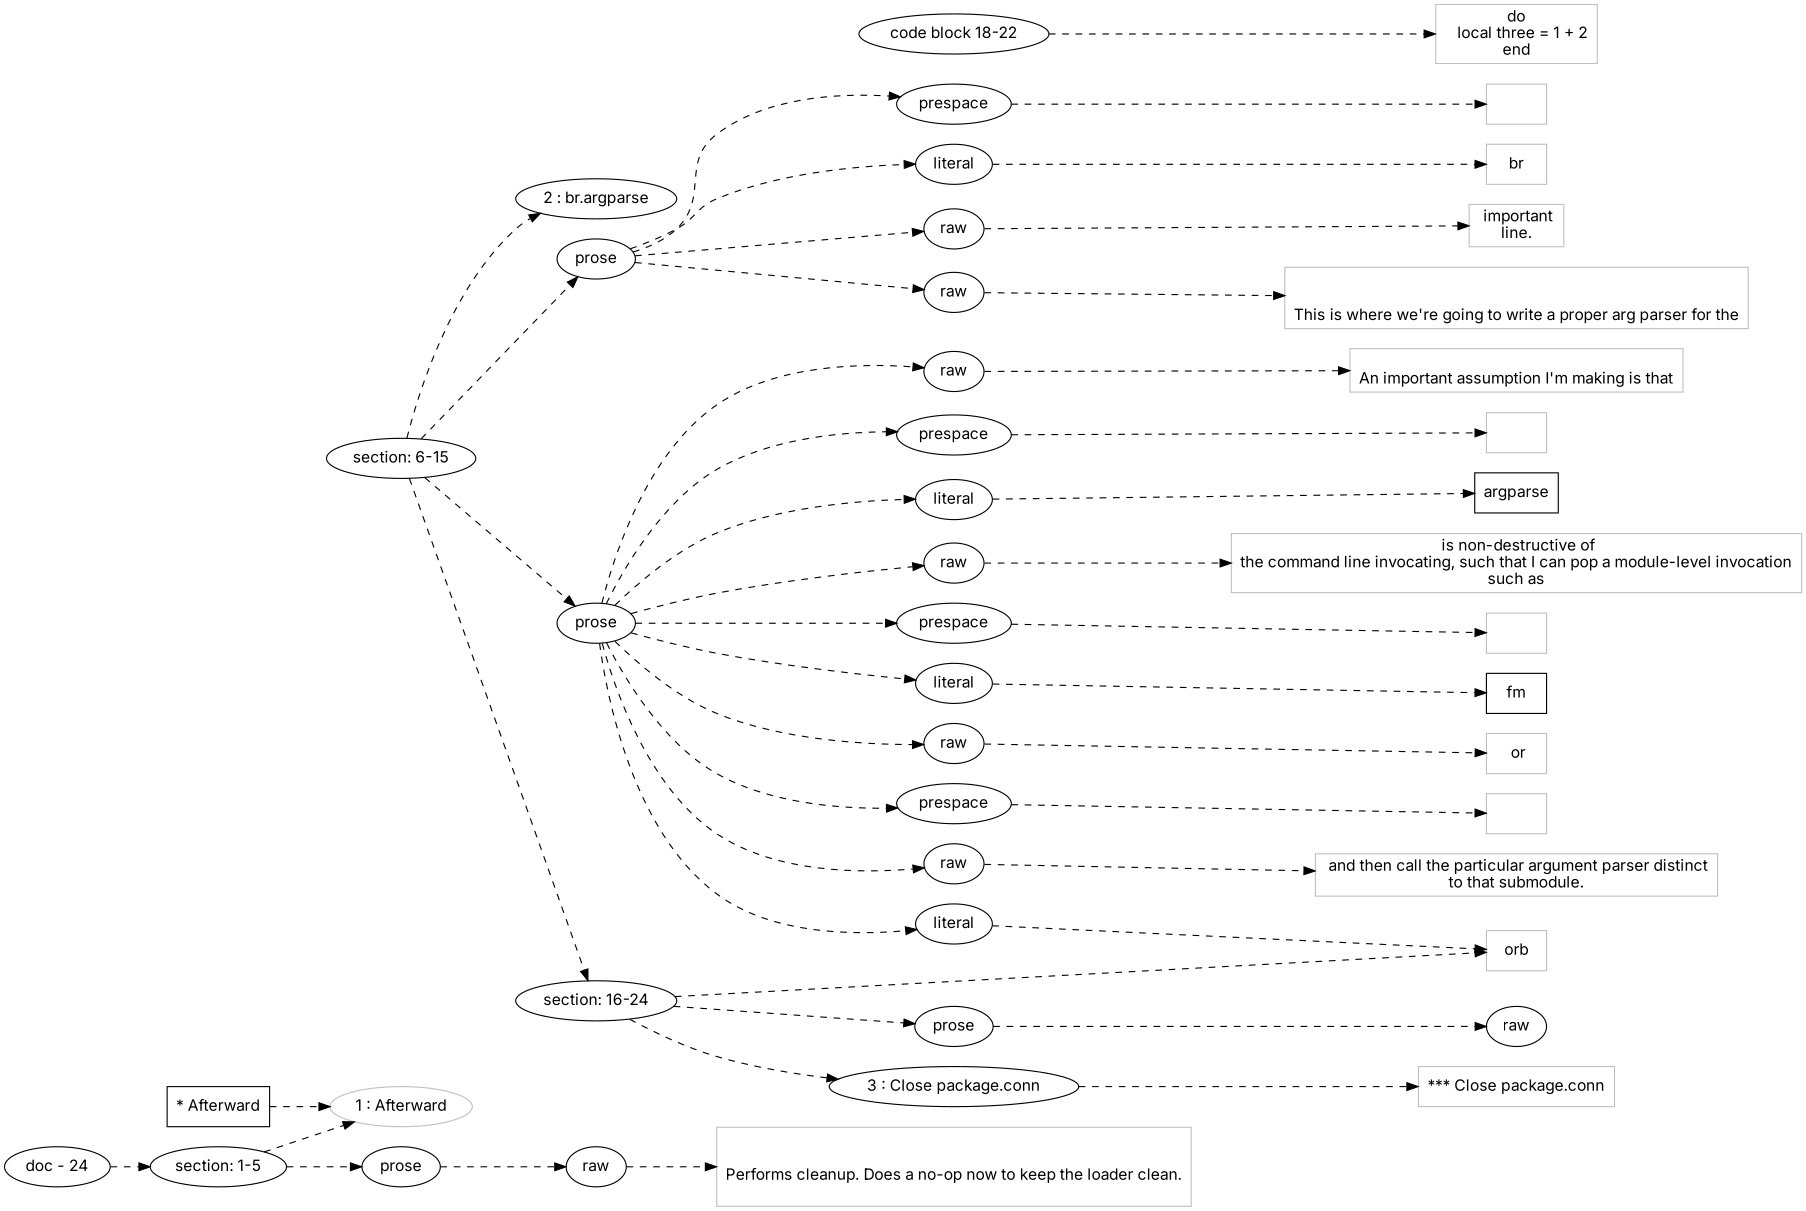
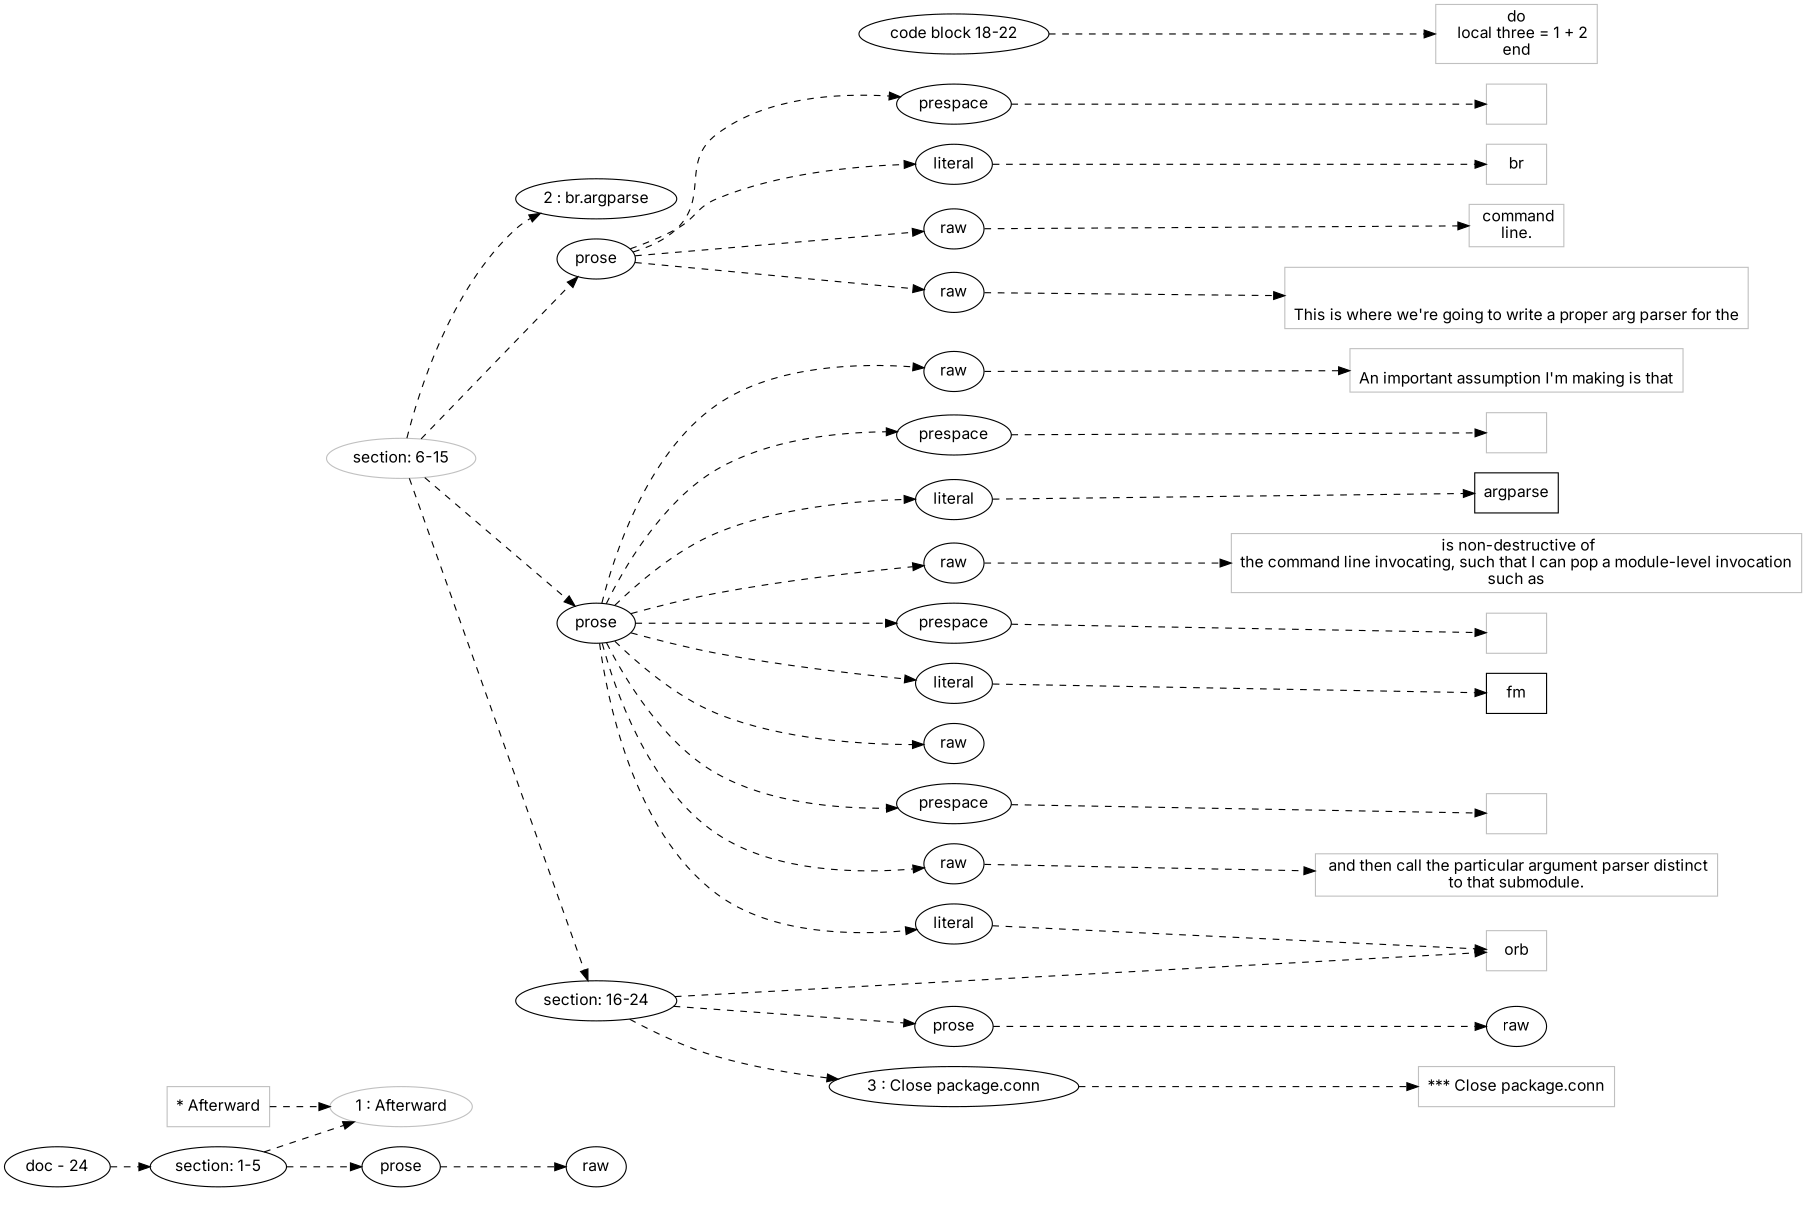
(1517, 226) -> (1517, 226)
(401, 458) -> (401, 458)
(1517, 754) -> none
(218, 1107) -> (218, 1107)
(954, 1167) -> none
